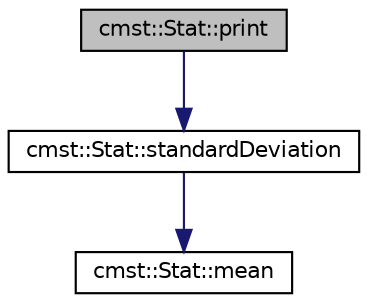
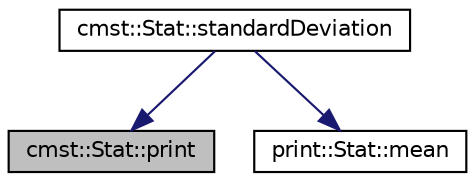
(184, 80) -> (181, 83)
(184, 273) -> (360, 151)
